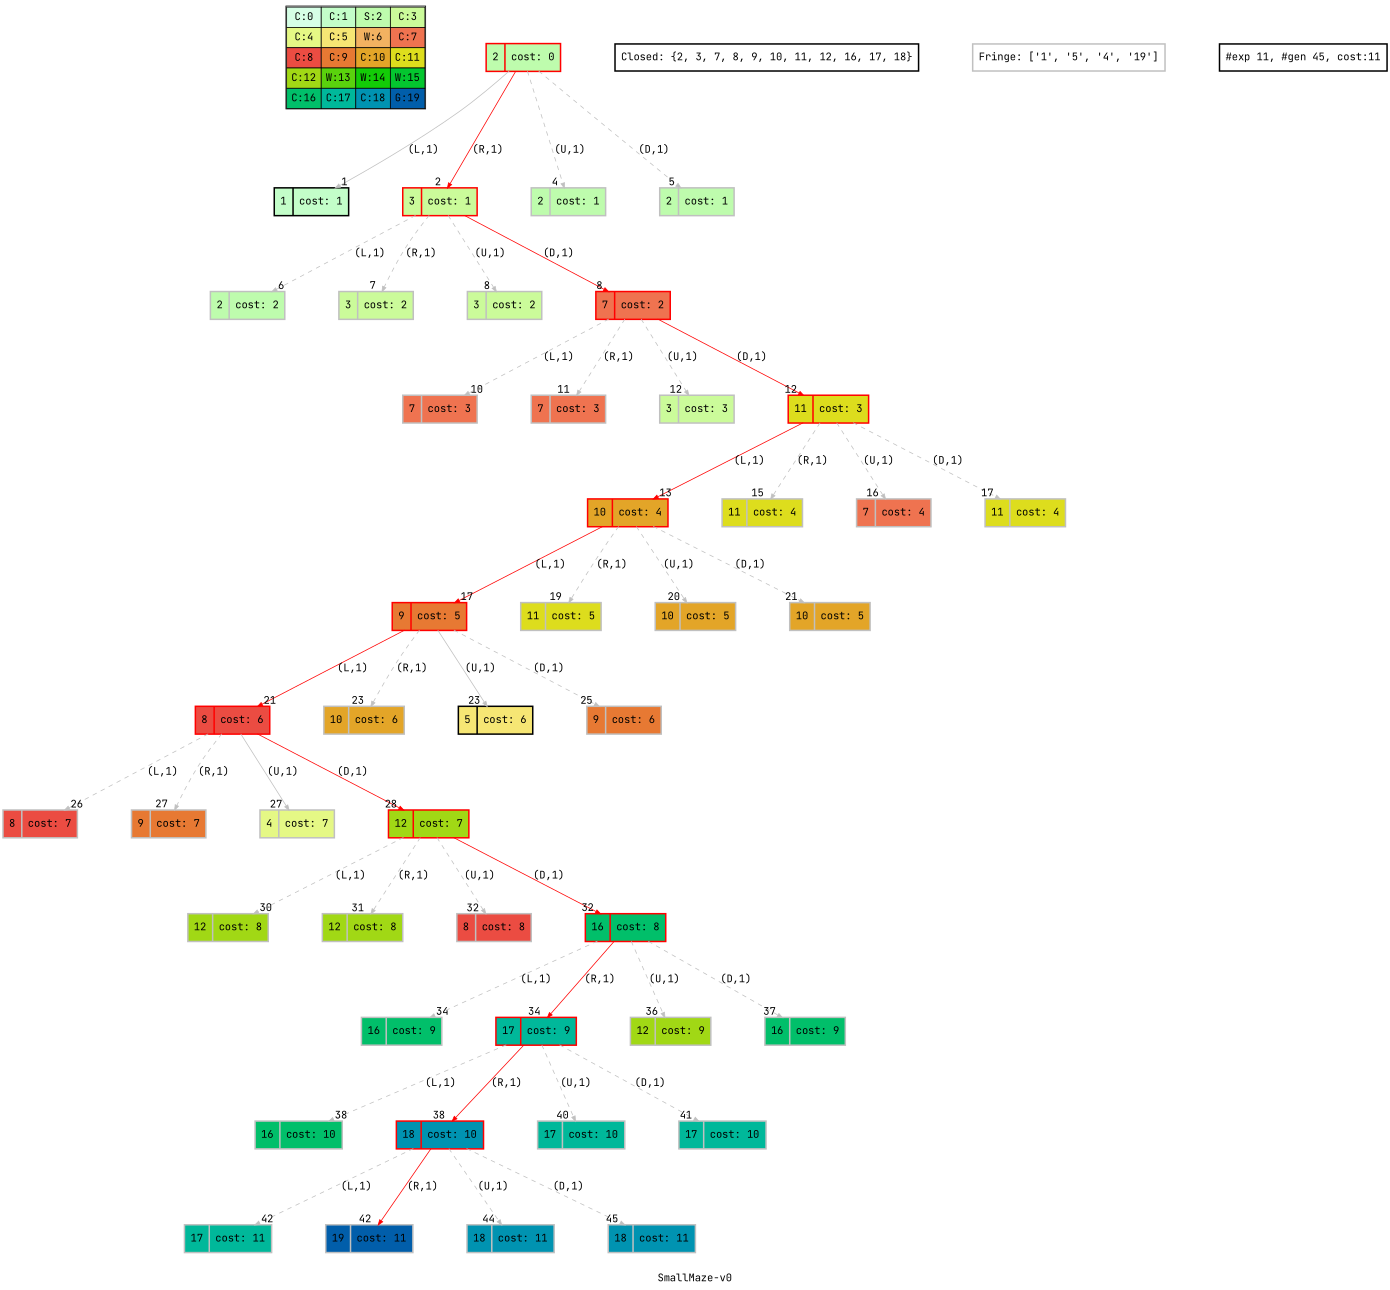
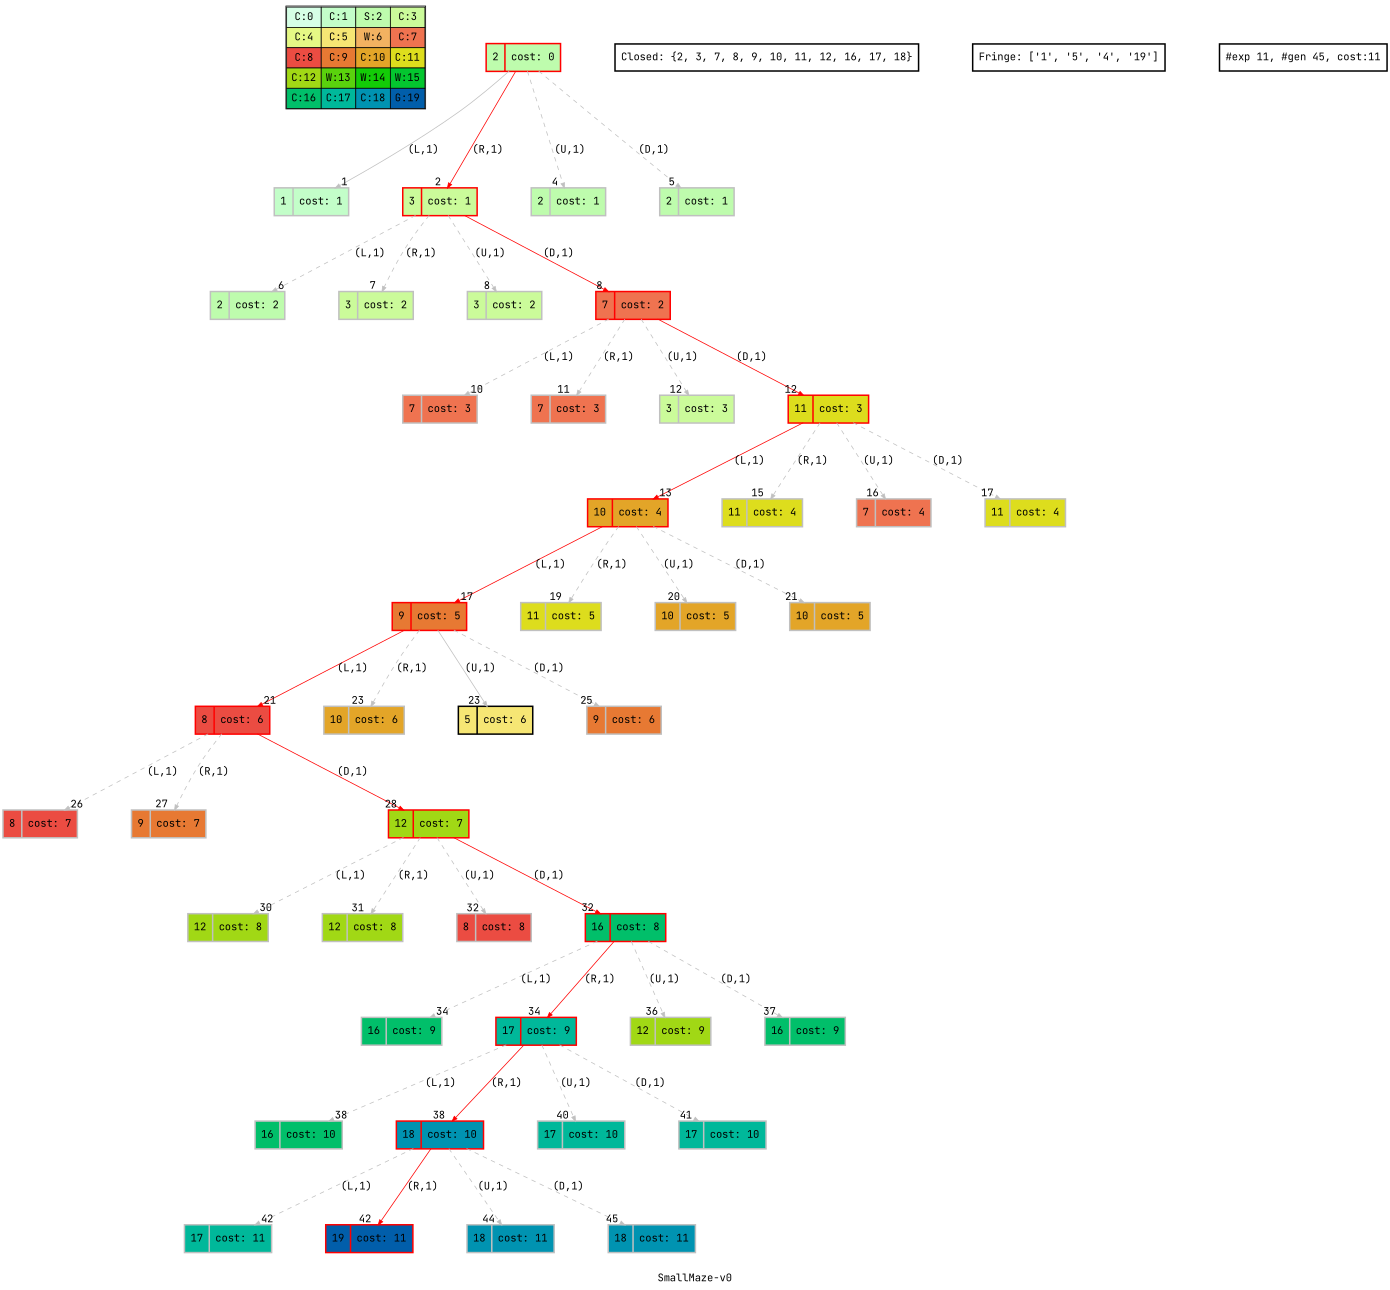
(1069, 57) -> (1069, 57)
(311, 202) -> (311, 202)
(297, 824) -> none
(369, 1239) -> (369, 1239)
